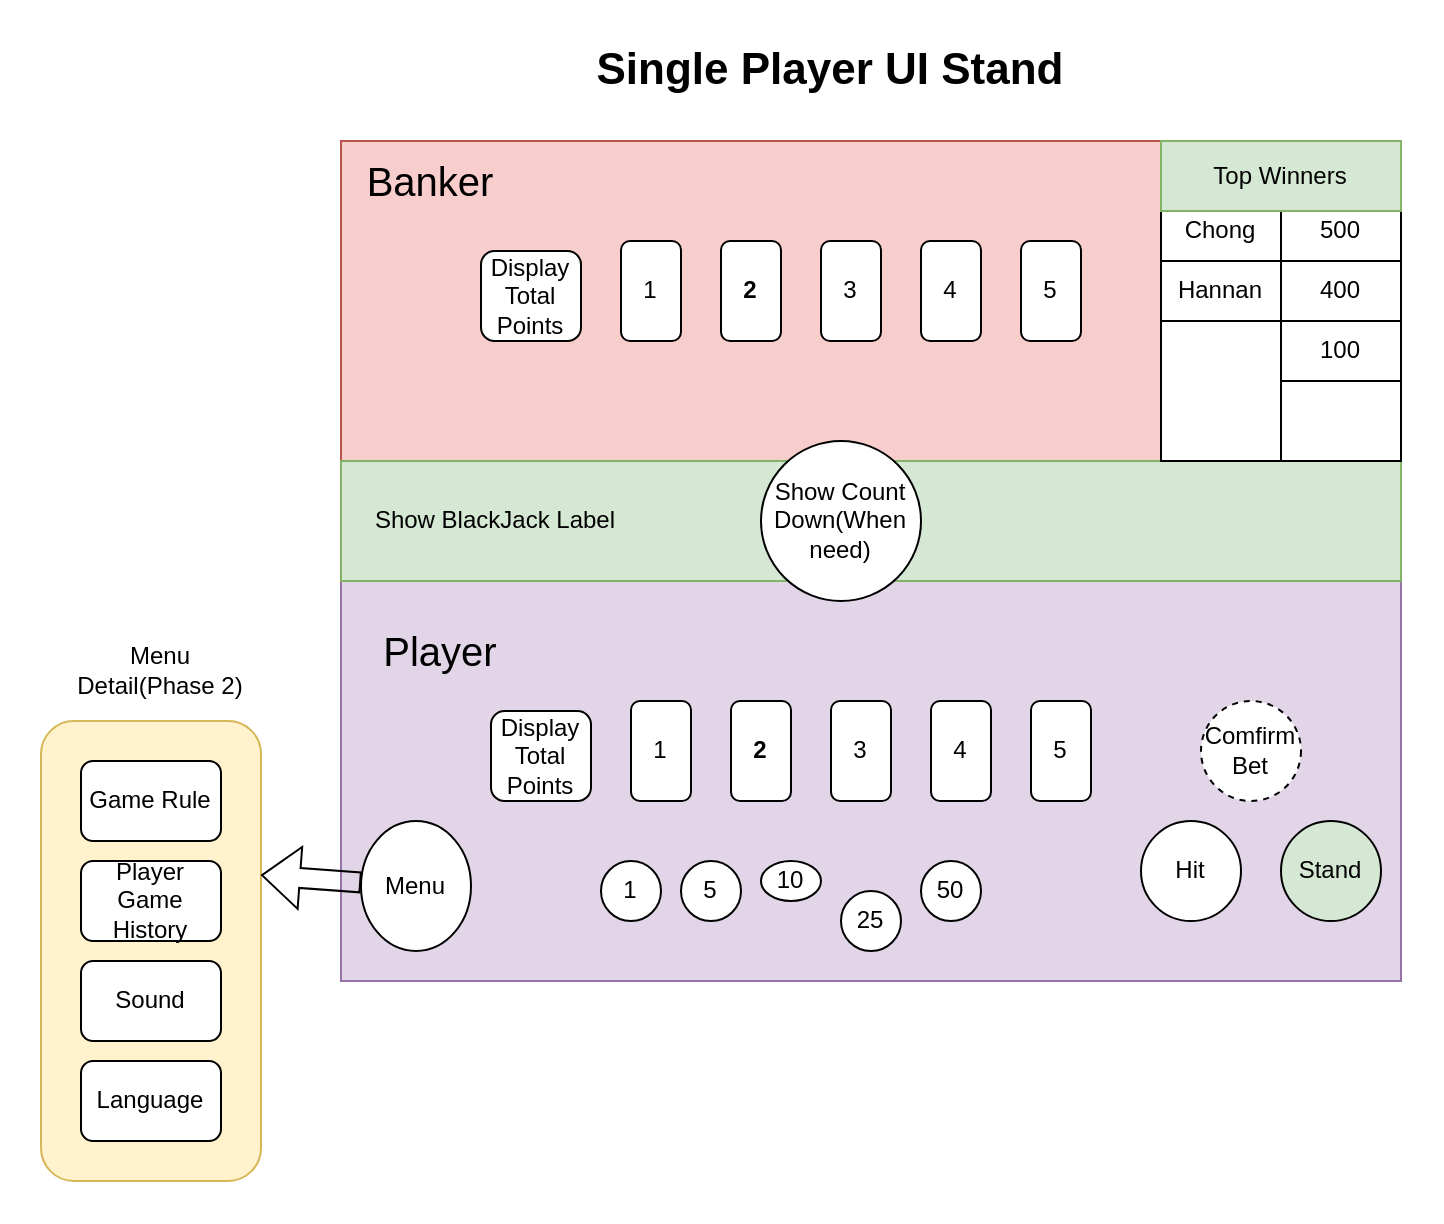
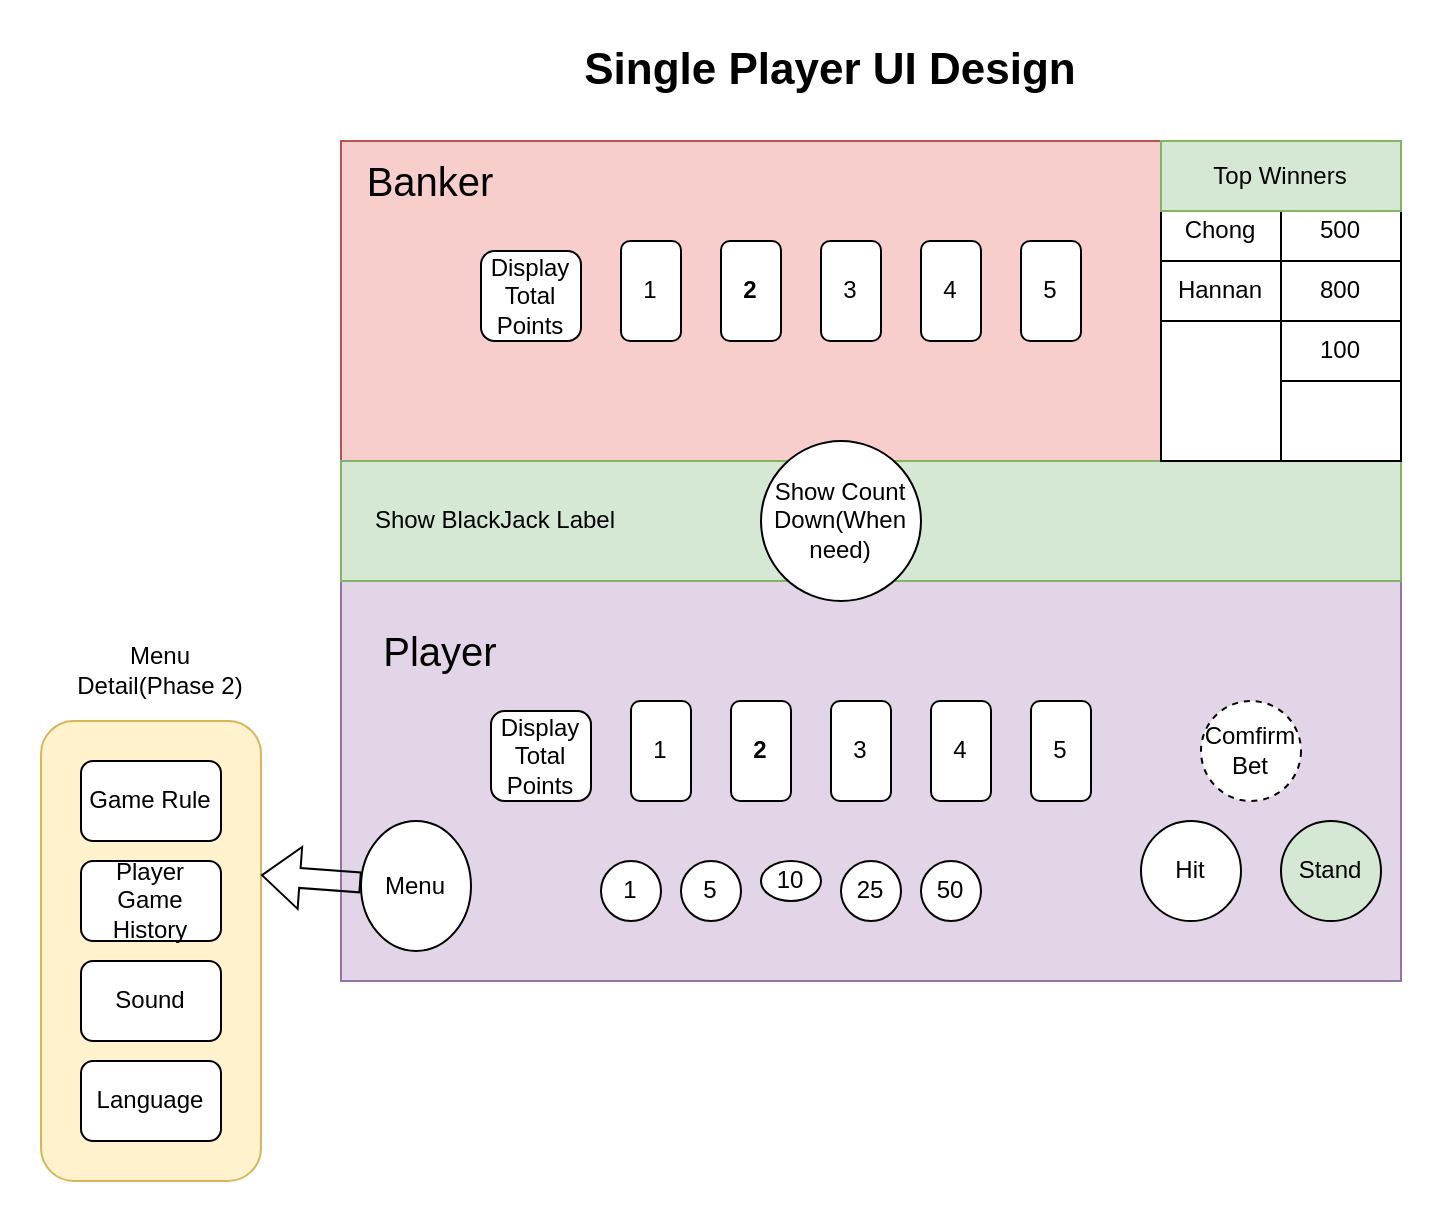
(831, 71) -> (831, 71)
(1341, 291) -> (1341, 291)
(871, 921) -> (871, 891)
